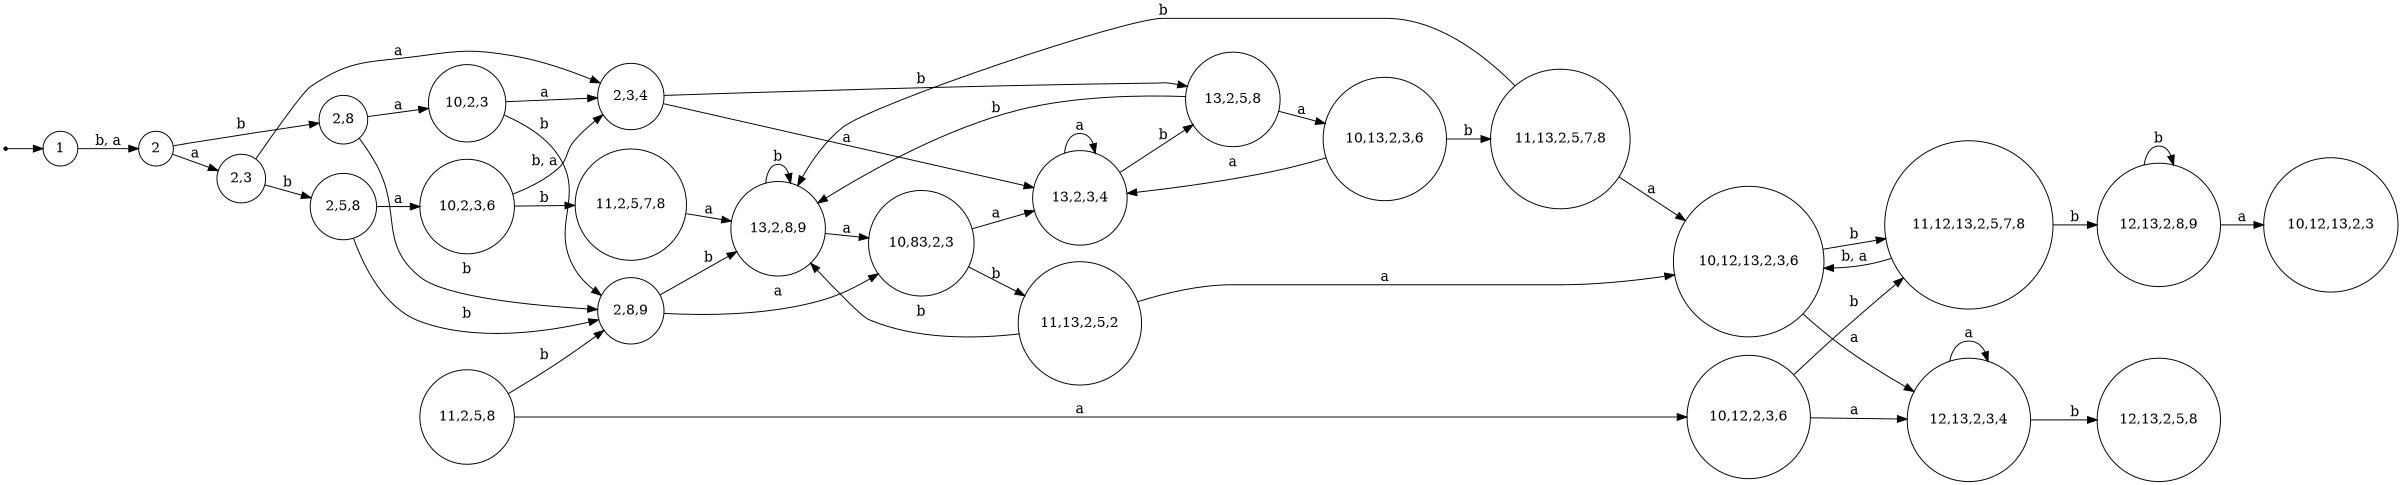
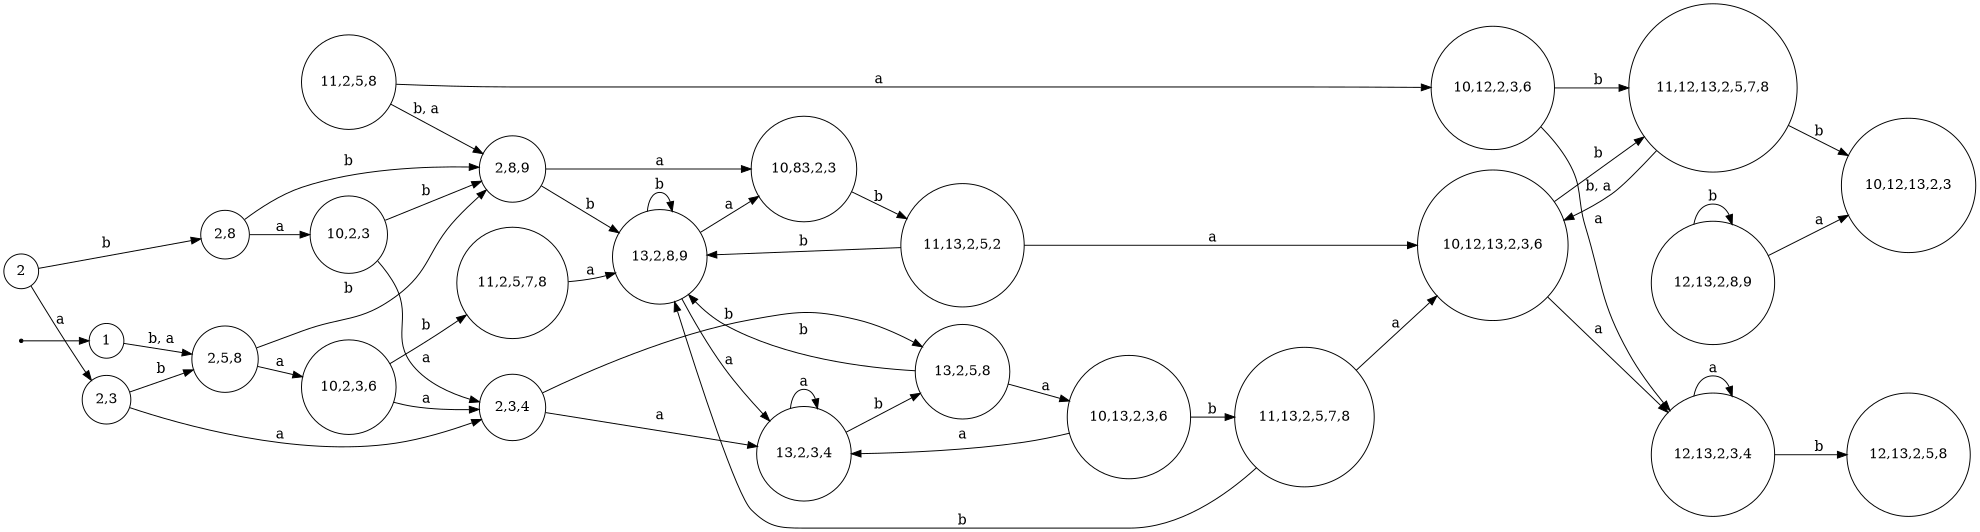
(103, 149) -> (153, 348)
(545, 162) -> (426, 399)
(999, 221) -> (718, 359)
(2070, 225) -> (1814, 138)
(545, 356) -> (426, 110)
